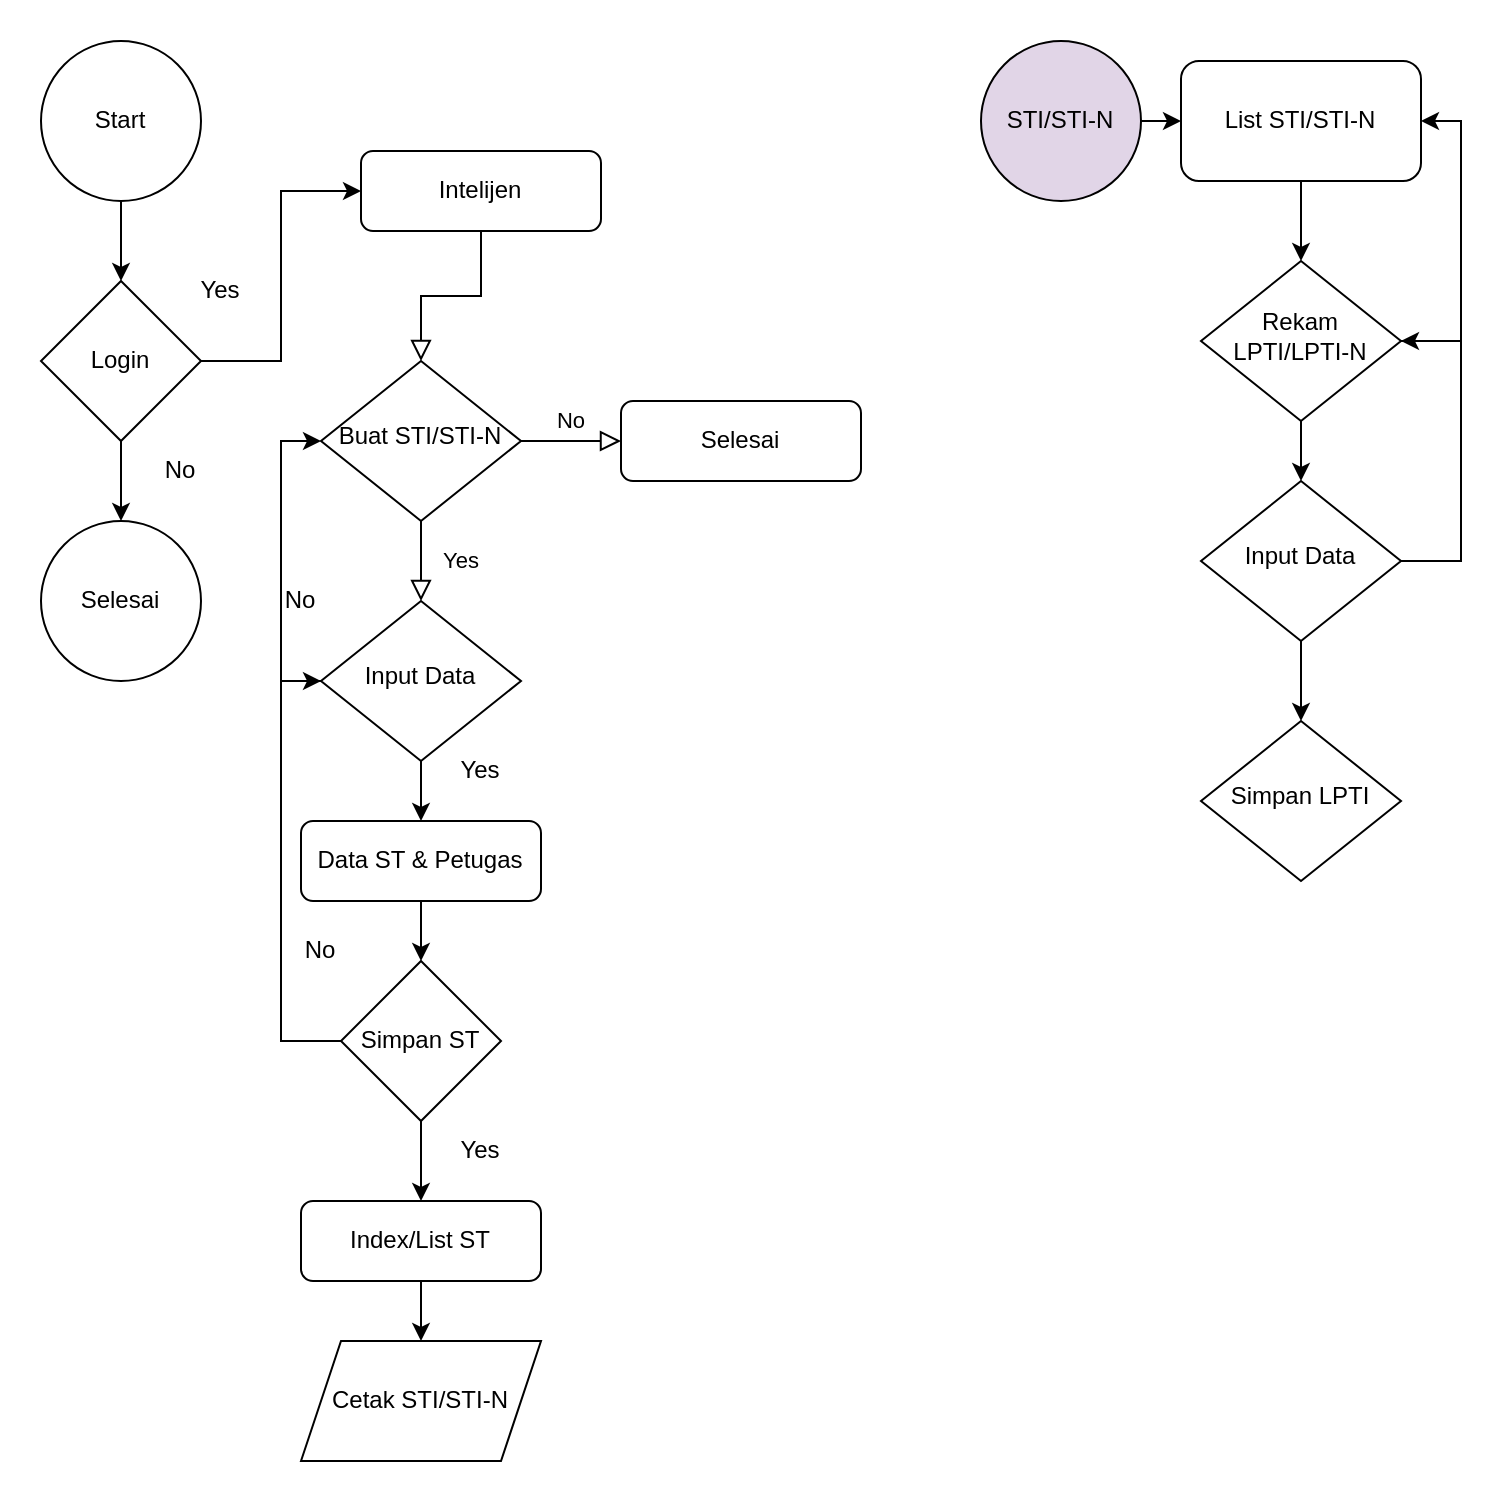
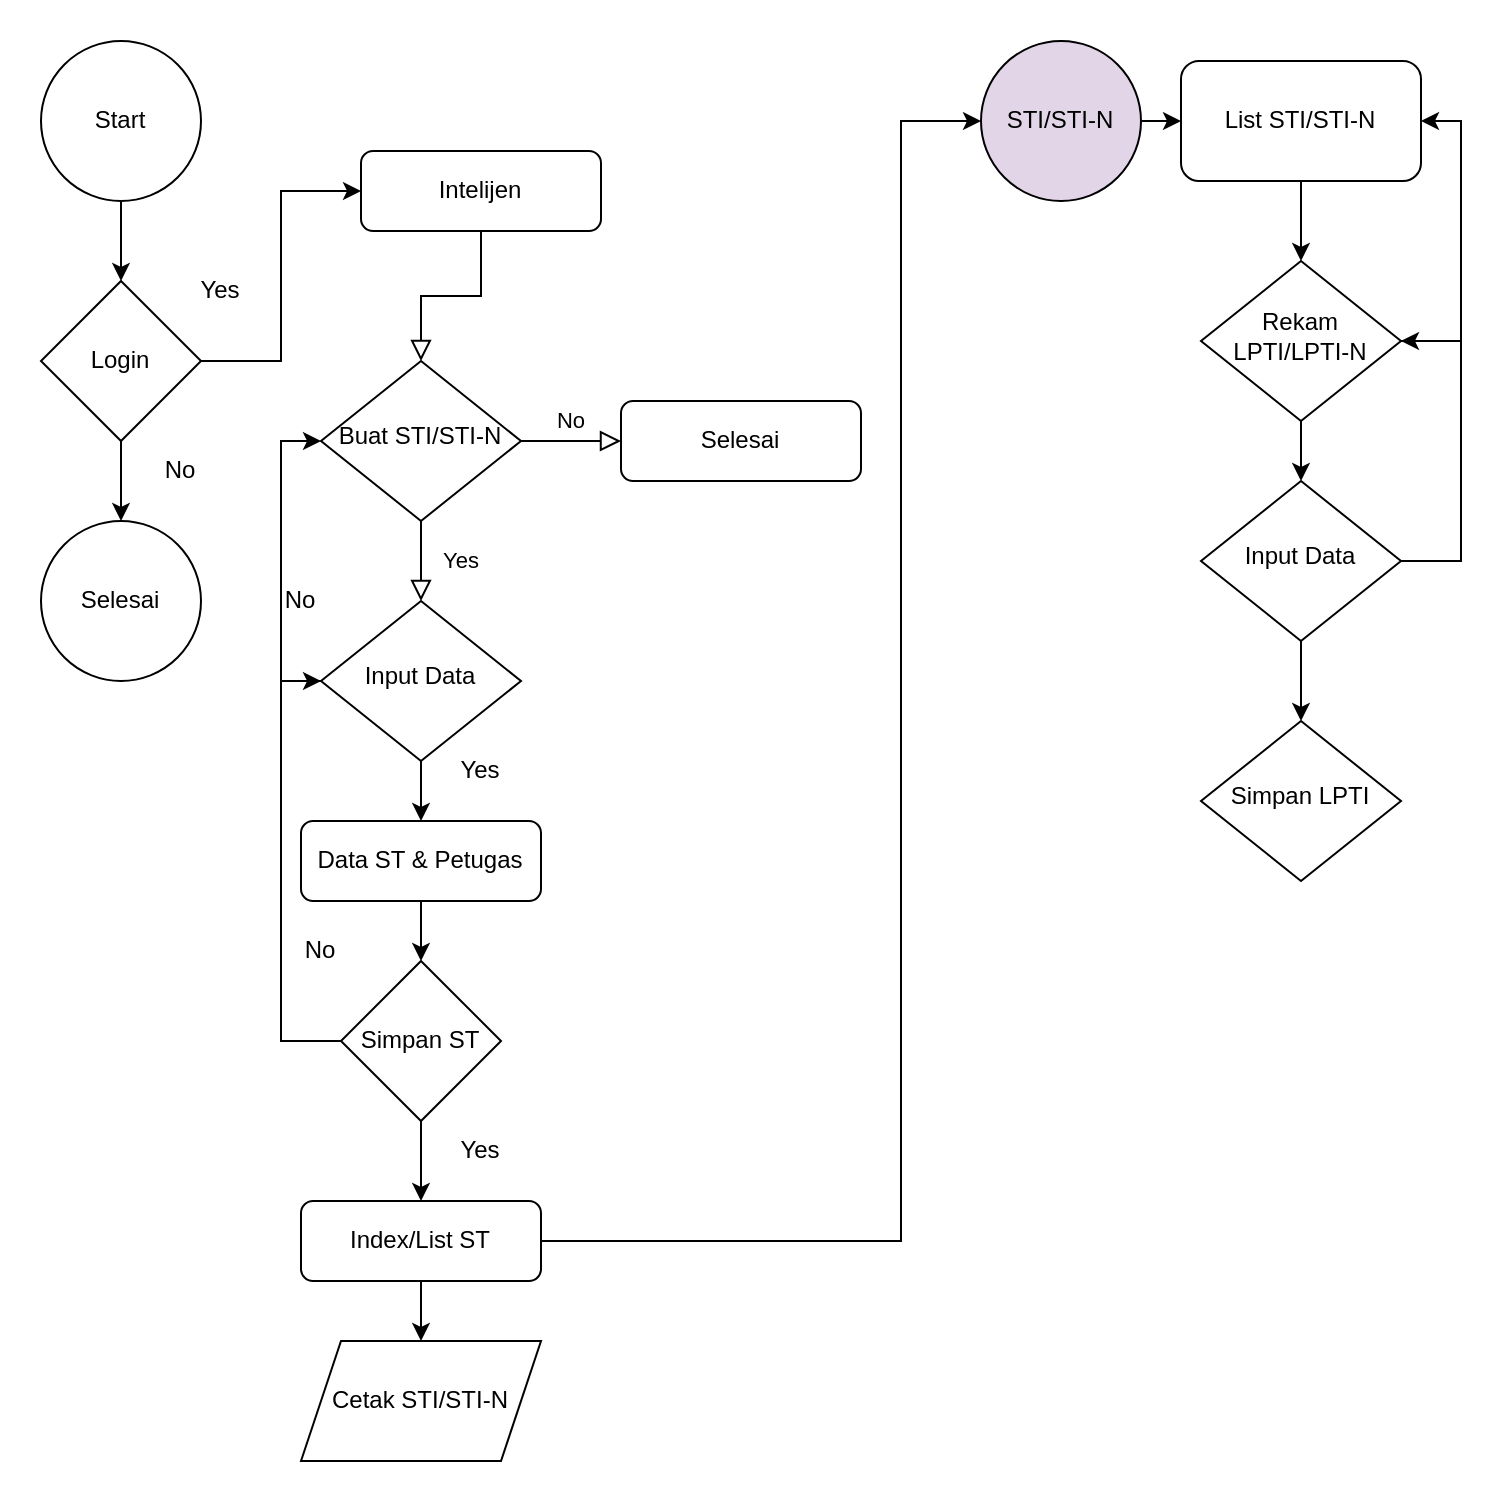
none -> (901, 828)
